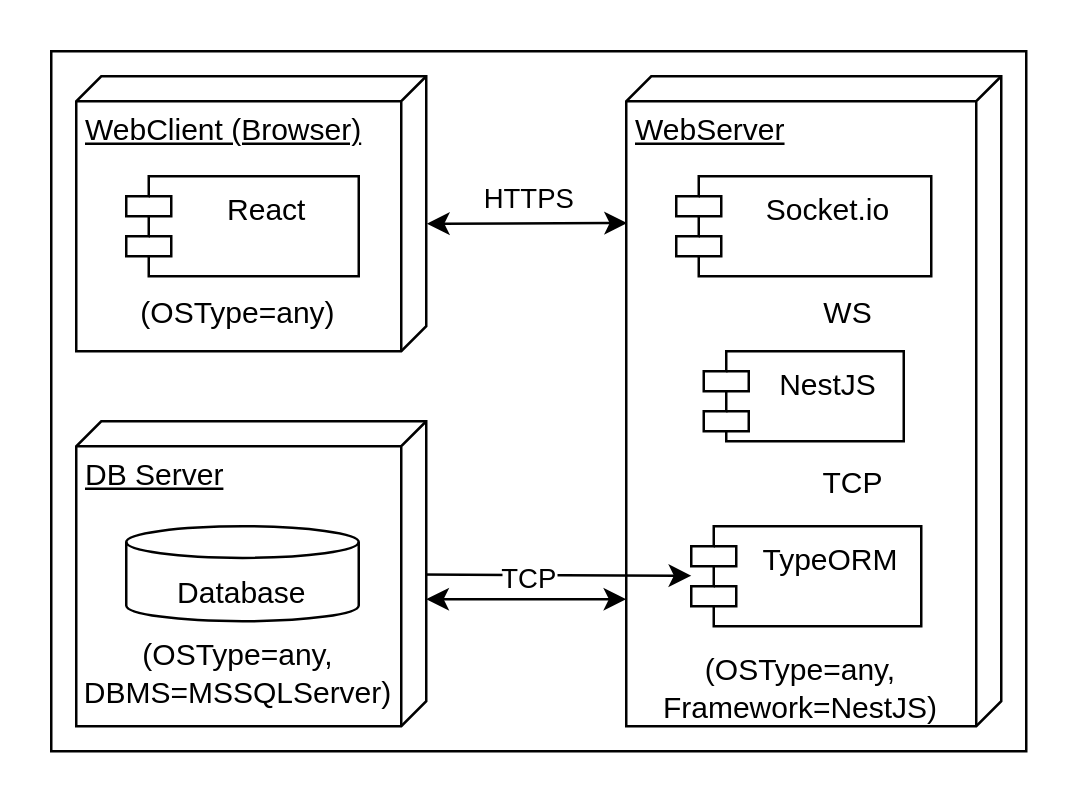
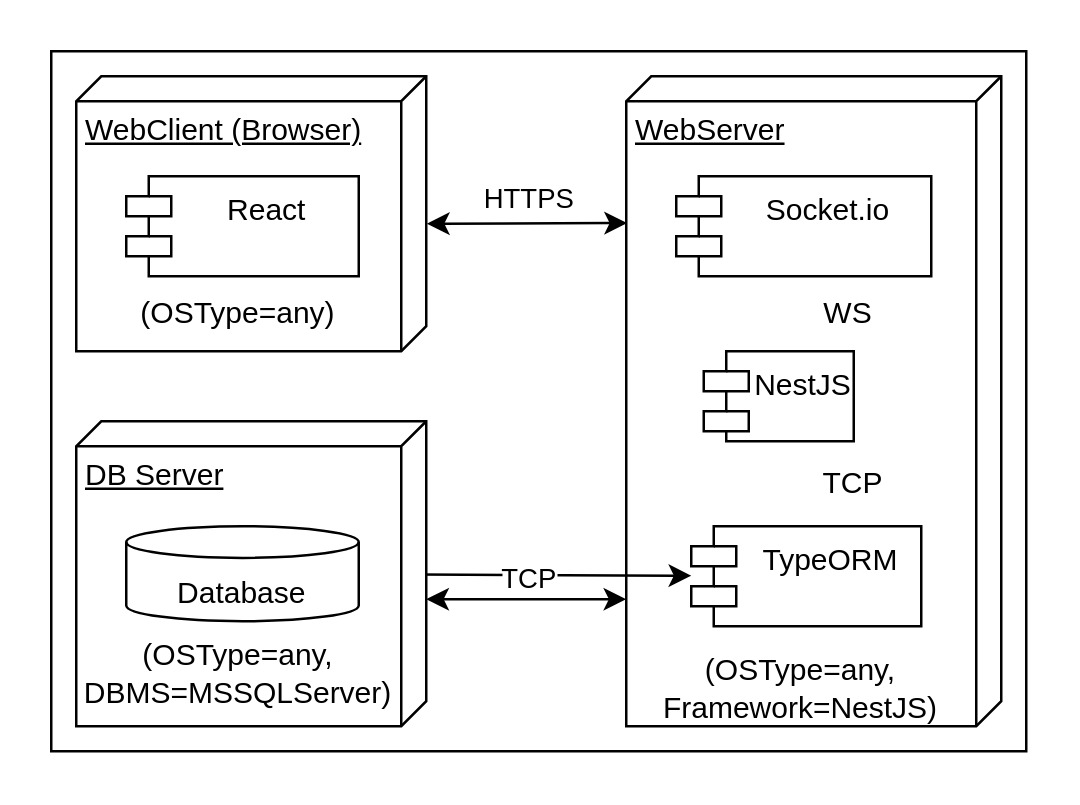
(804, 396) -> (779, 396)
